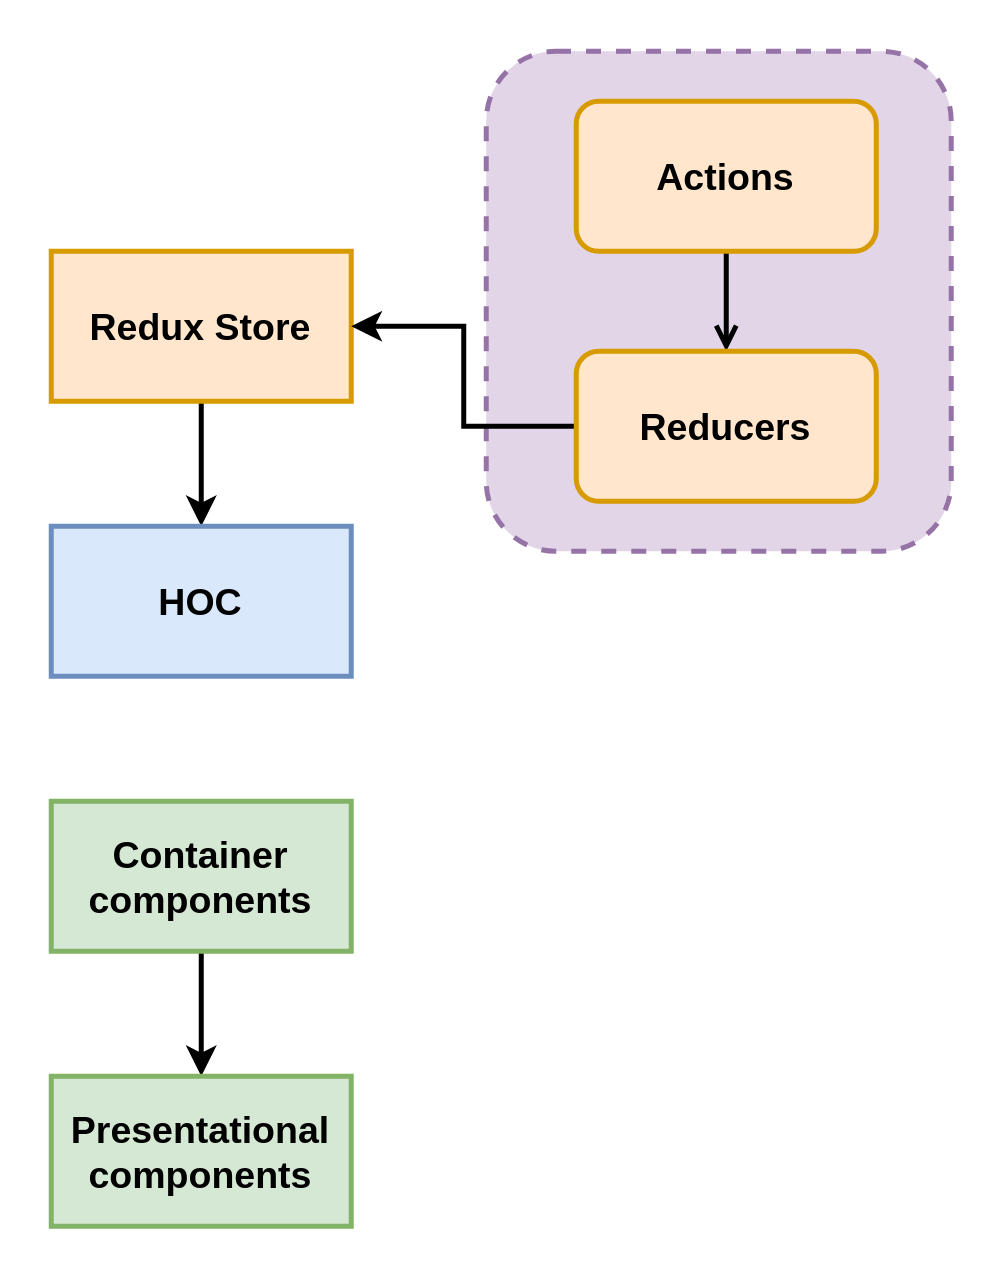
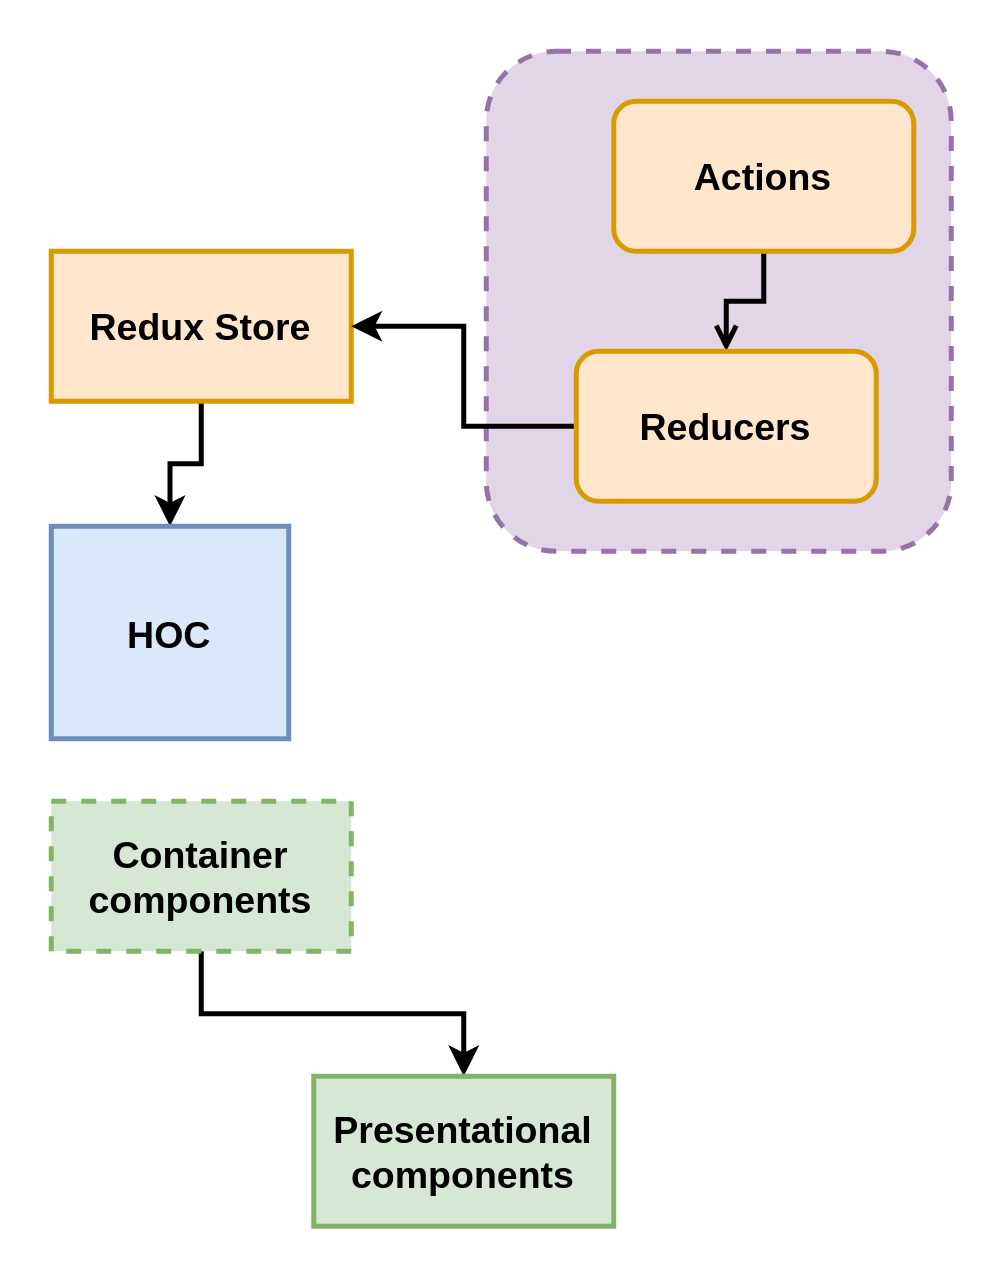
(726, 176) -> (764, 176)
(201, 601) -> (170, 633)
(201, 876) -> (201, 876)
(201, 1151) -> (464, 1151)
